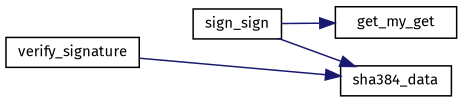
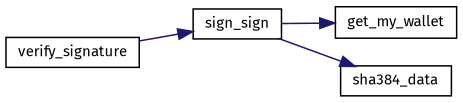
(396, 22) -> (396, 22)
(232, 66) -> (159, 38)
